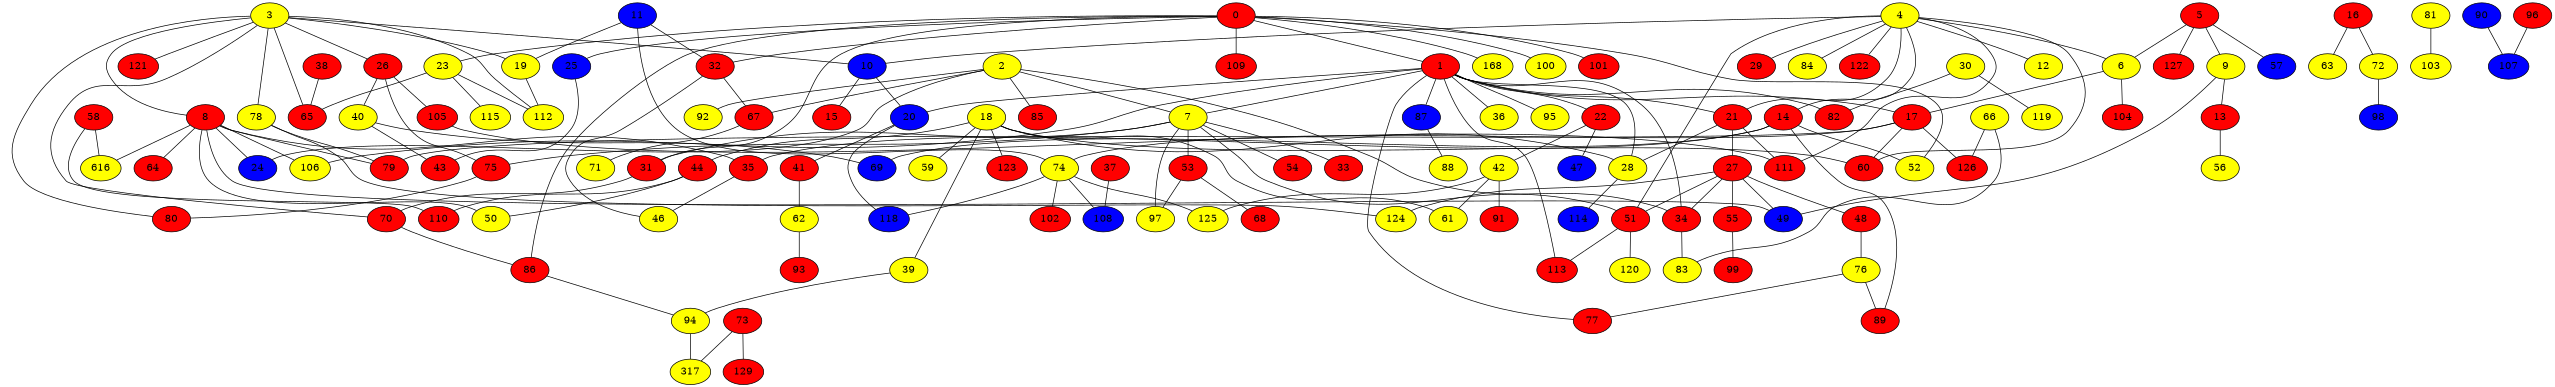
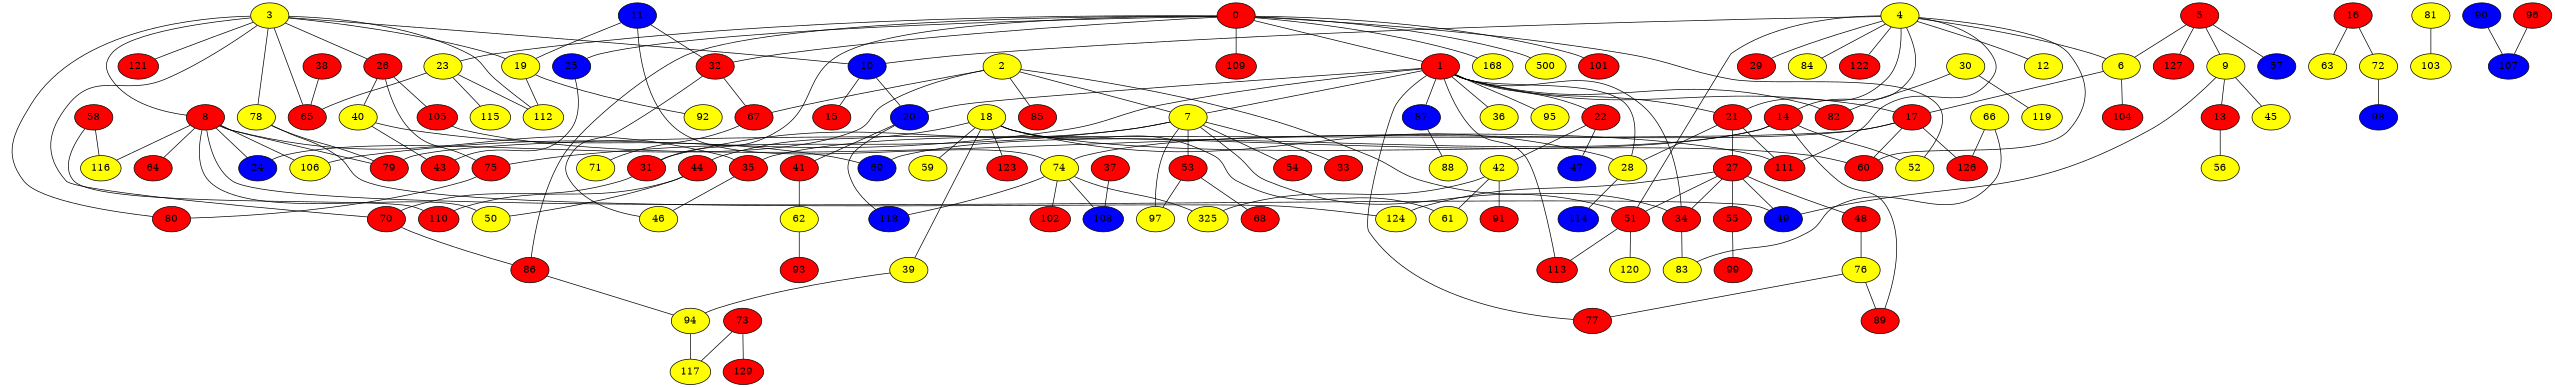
(1546, 66) -> (1546, 66)
(843, 87) -> (609, 98)
none -> (2271, 117)
(101, 168) -> (101, 168)
(1208, 219) -> (1208, 219)
(690, 372) -> (690, 372)
